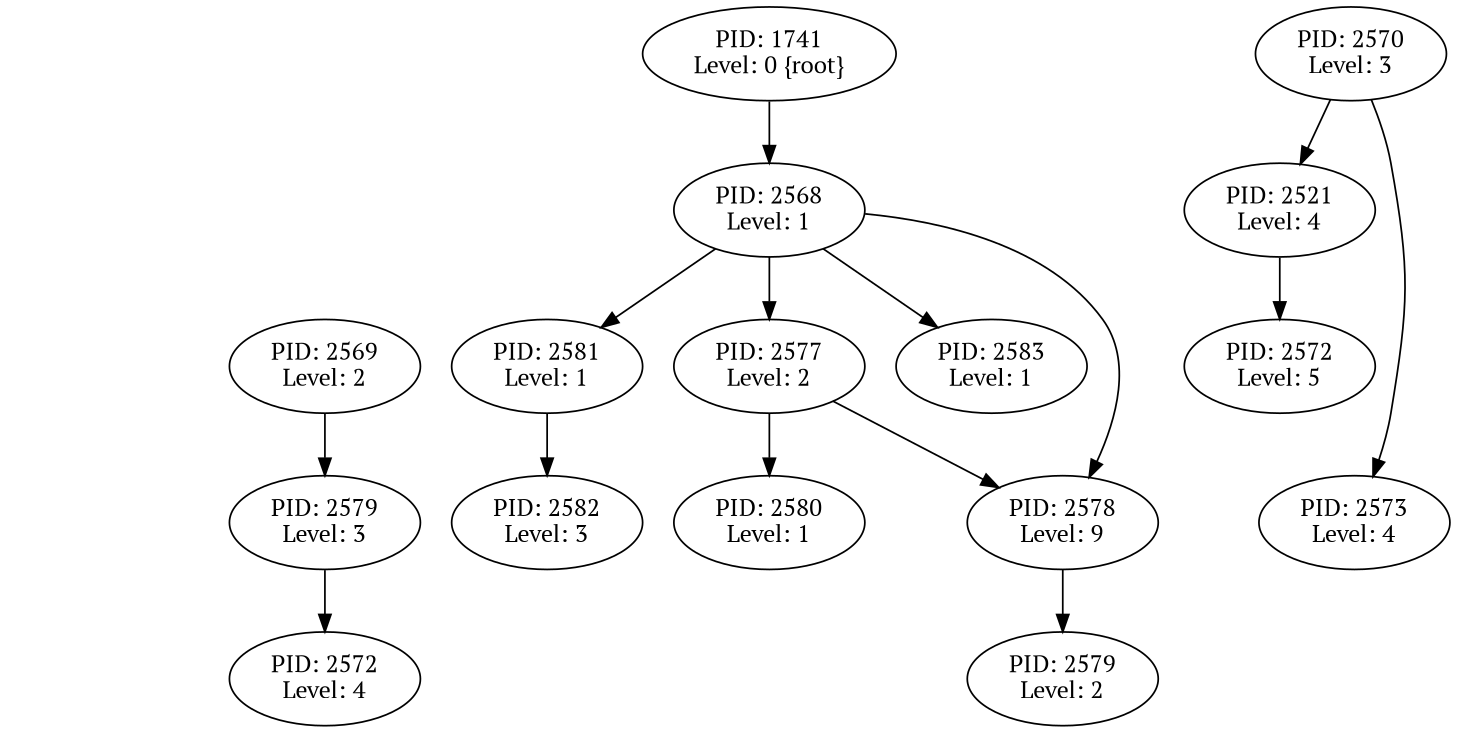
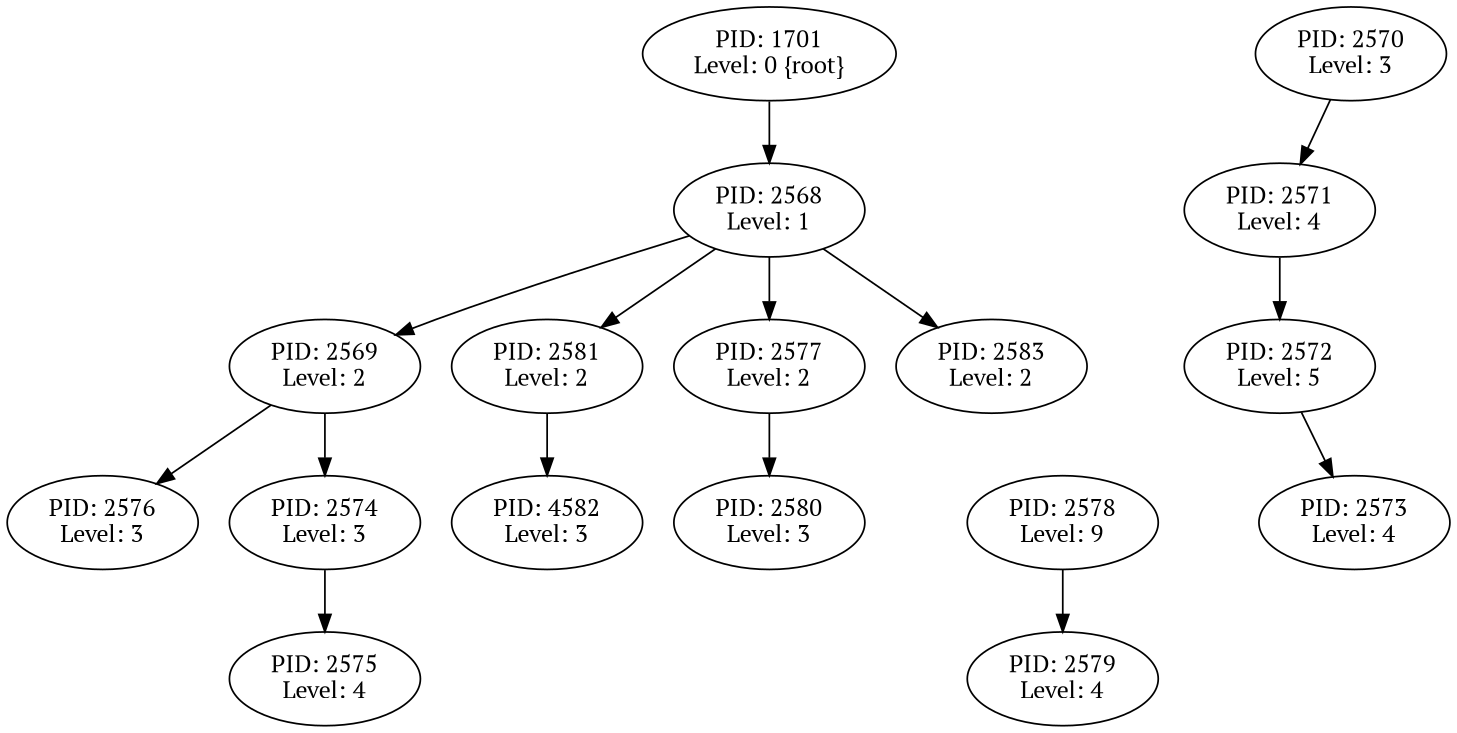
(769, 54) -> (769, 54)
(1280, 210) -> (1280, 210)
(1061, 278) -> (550, 280)
(1405, 279) -> (1313, 437)
(547, 366) -> (547, 366)
(992, 366) -> (992, 366)
(908, 440) -> none
none -> (103, 523)
(325, 523) -> (325, 523)
(547, 523) -> (547, 523)
(769, 523) -> (769, 523)
(325, 679) -> (325, 679)
(1063, 679) -> (1063, 679)
